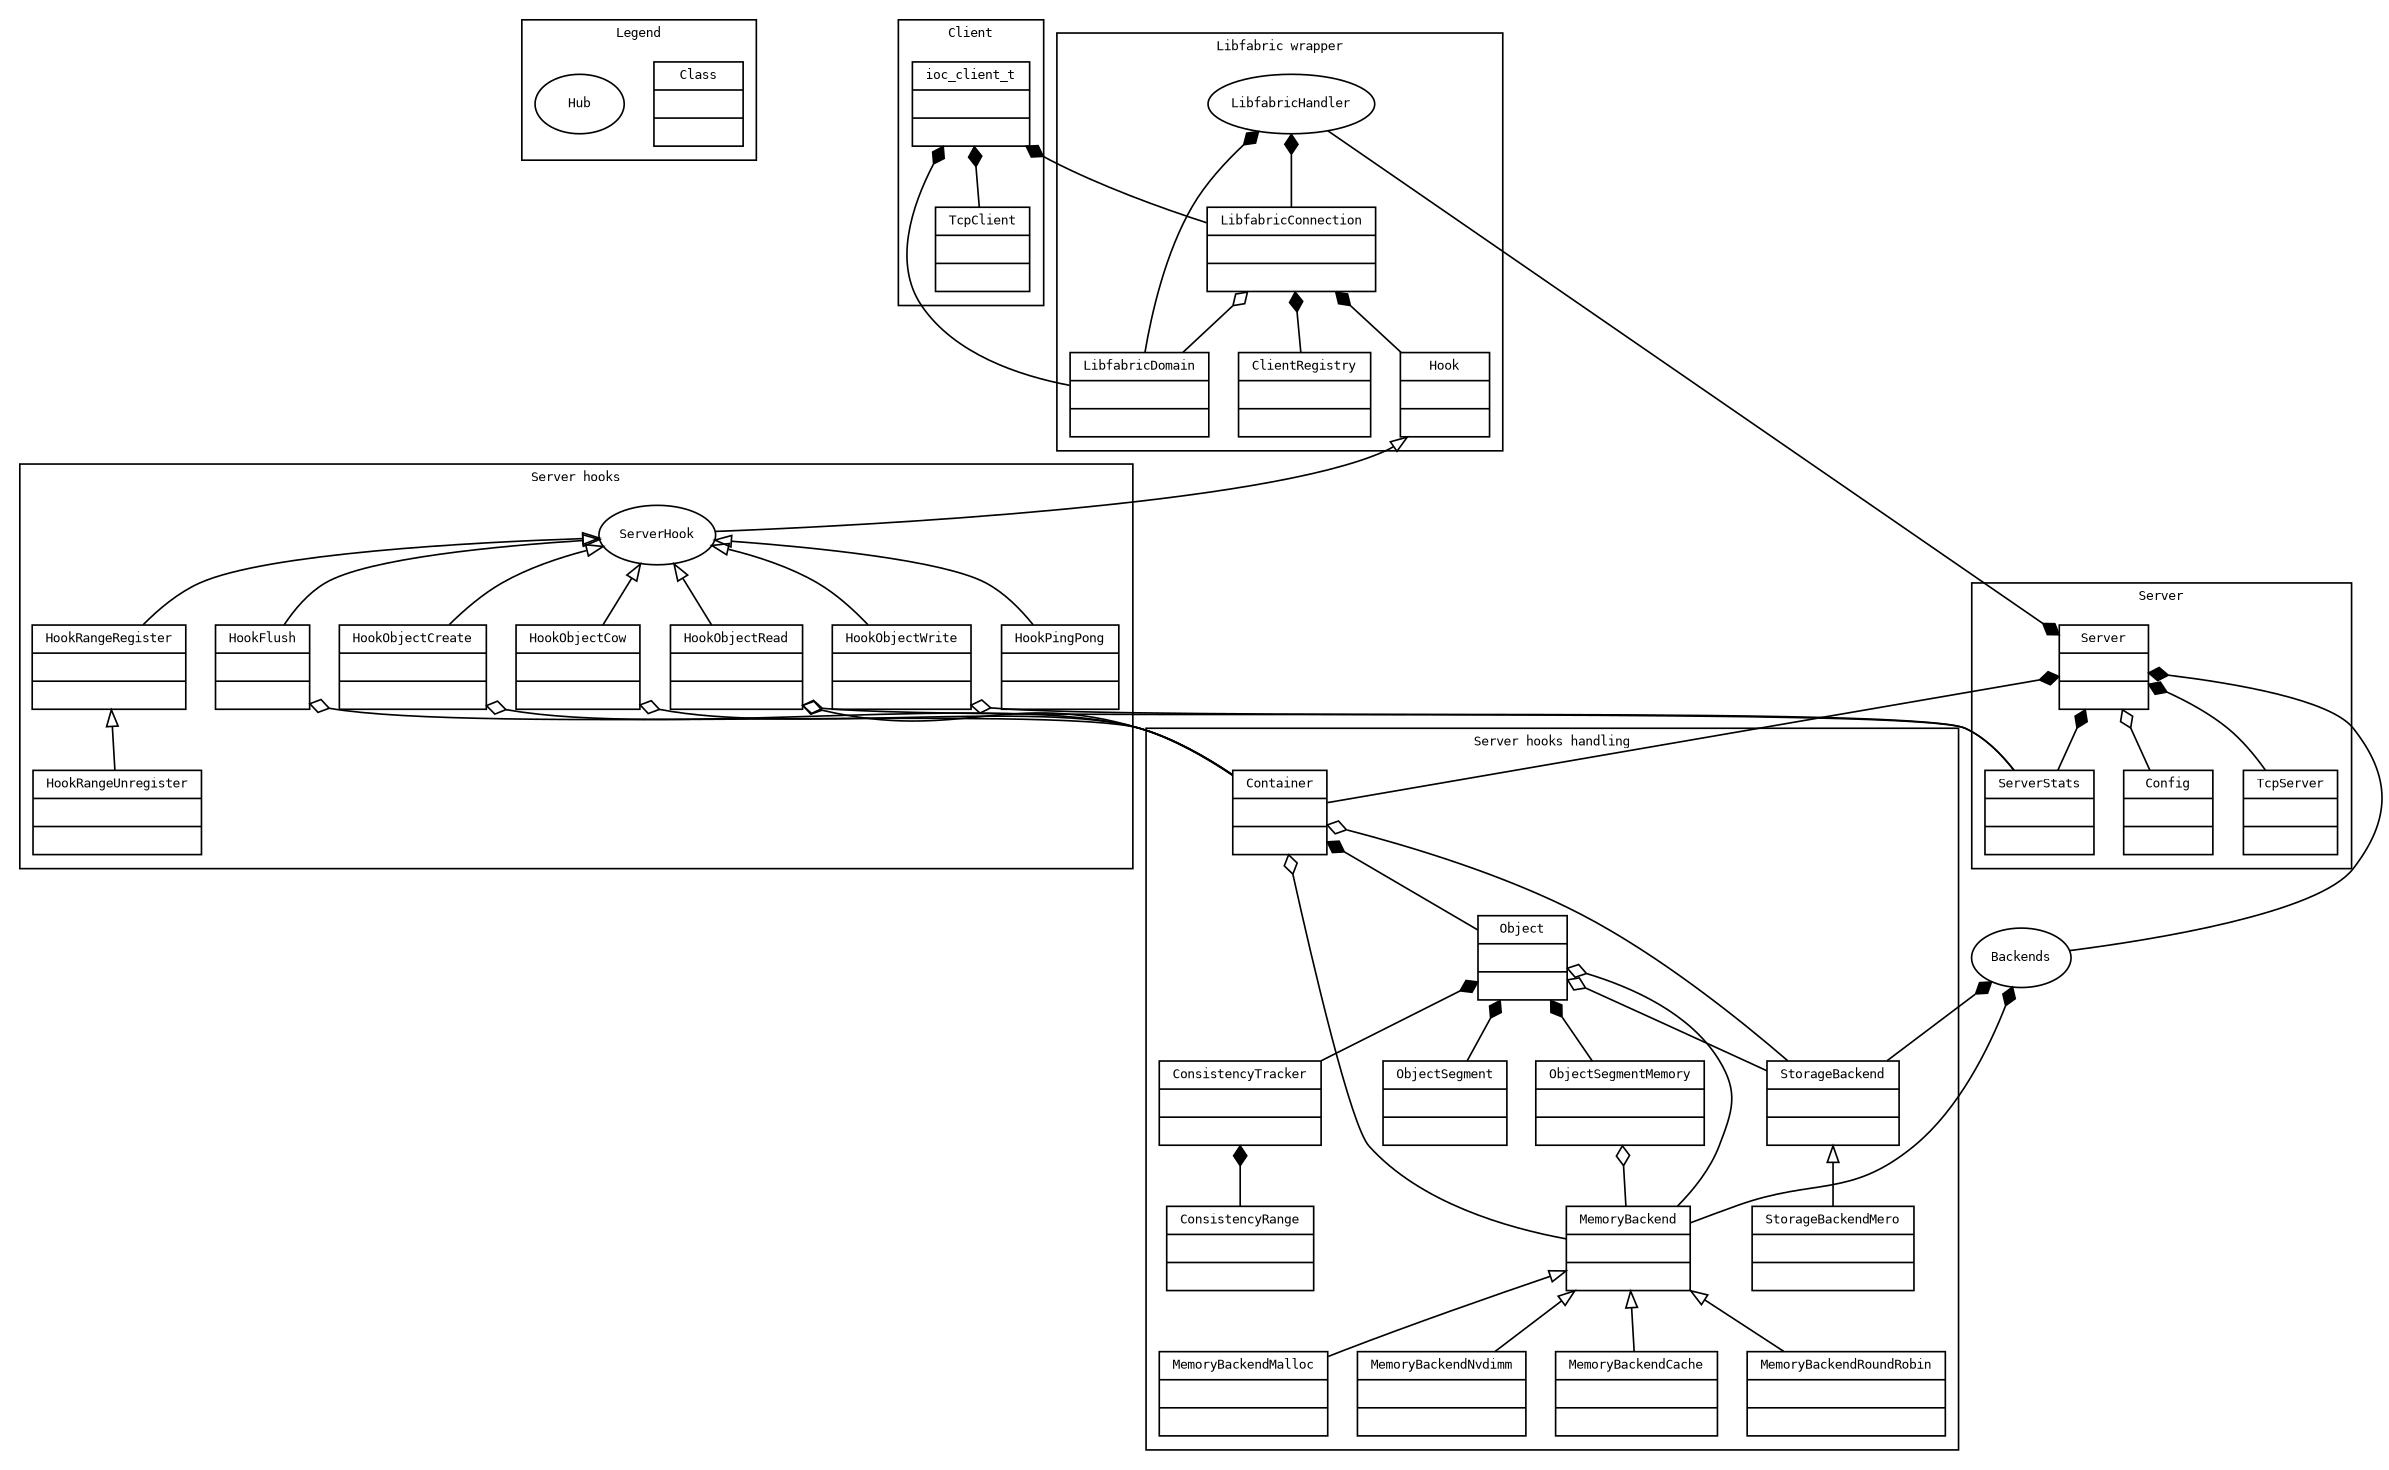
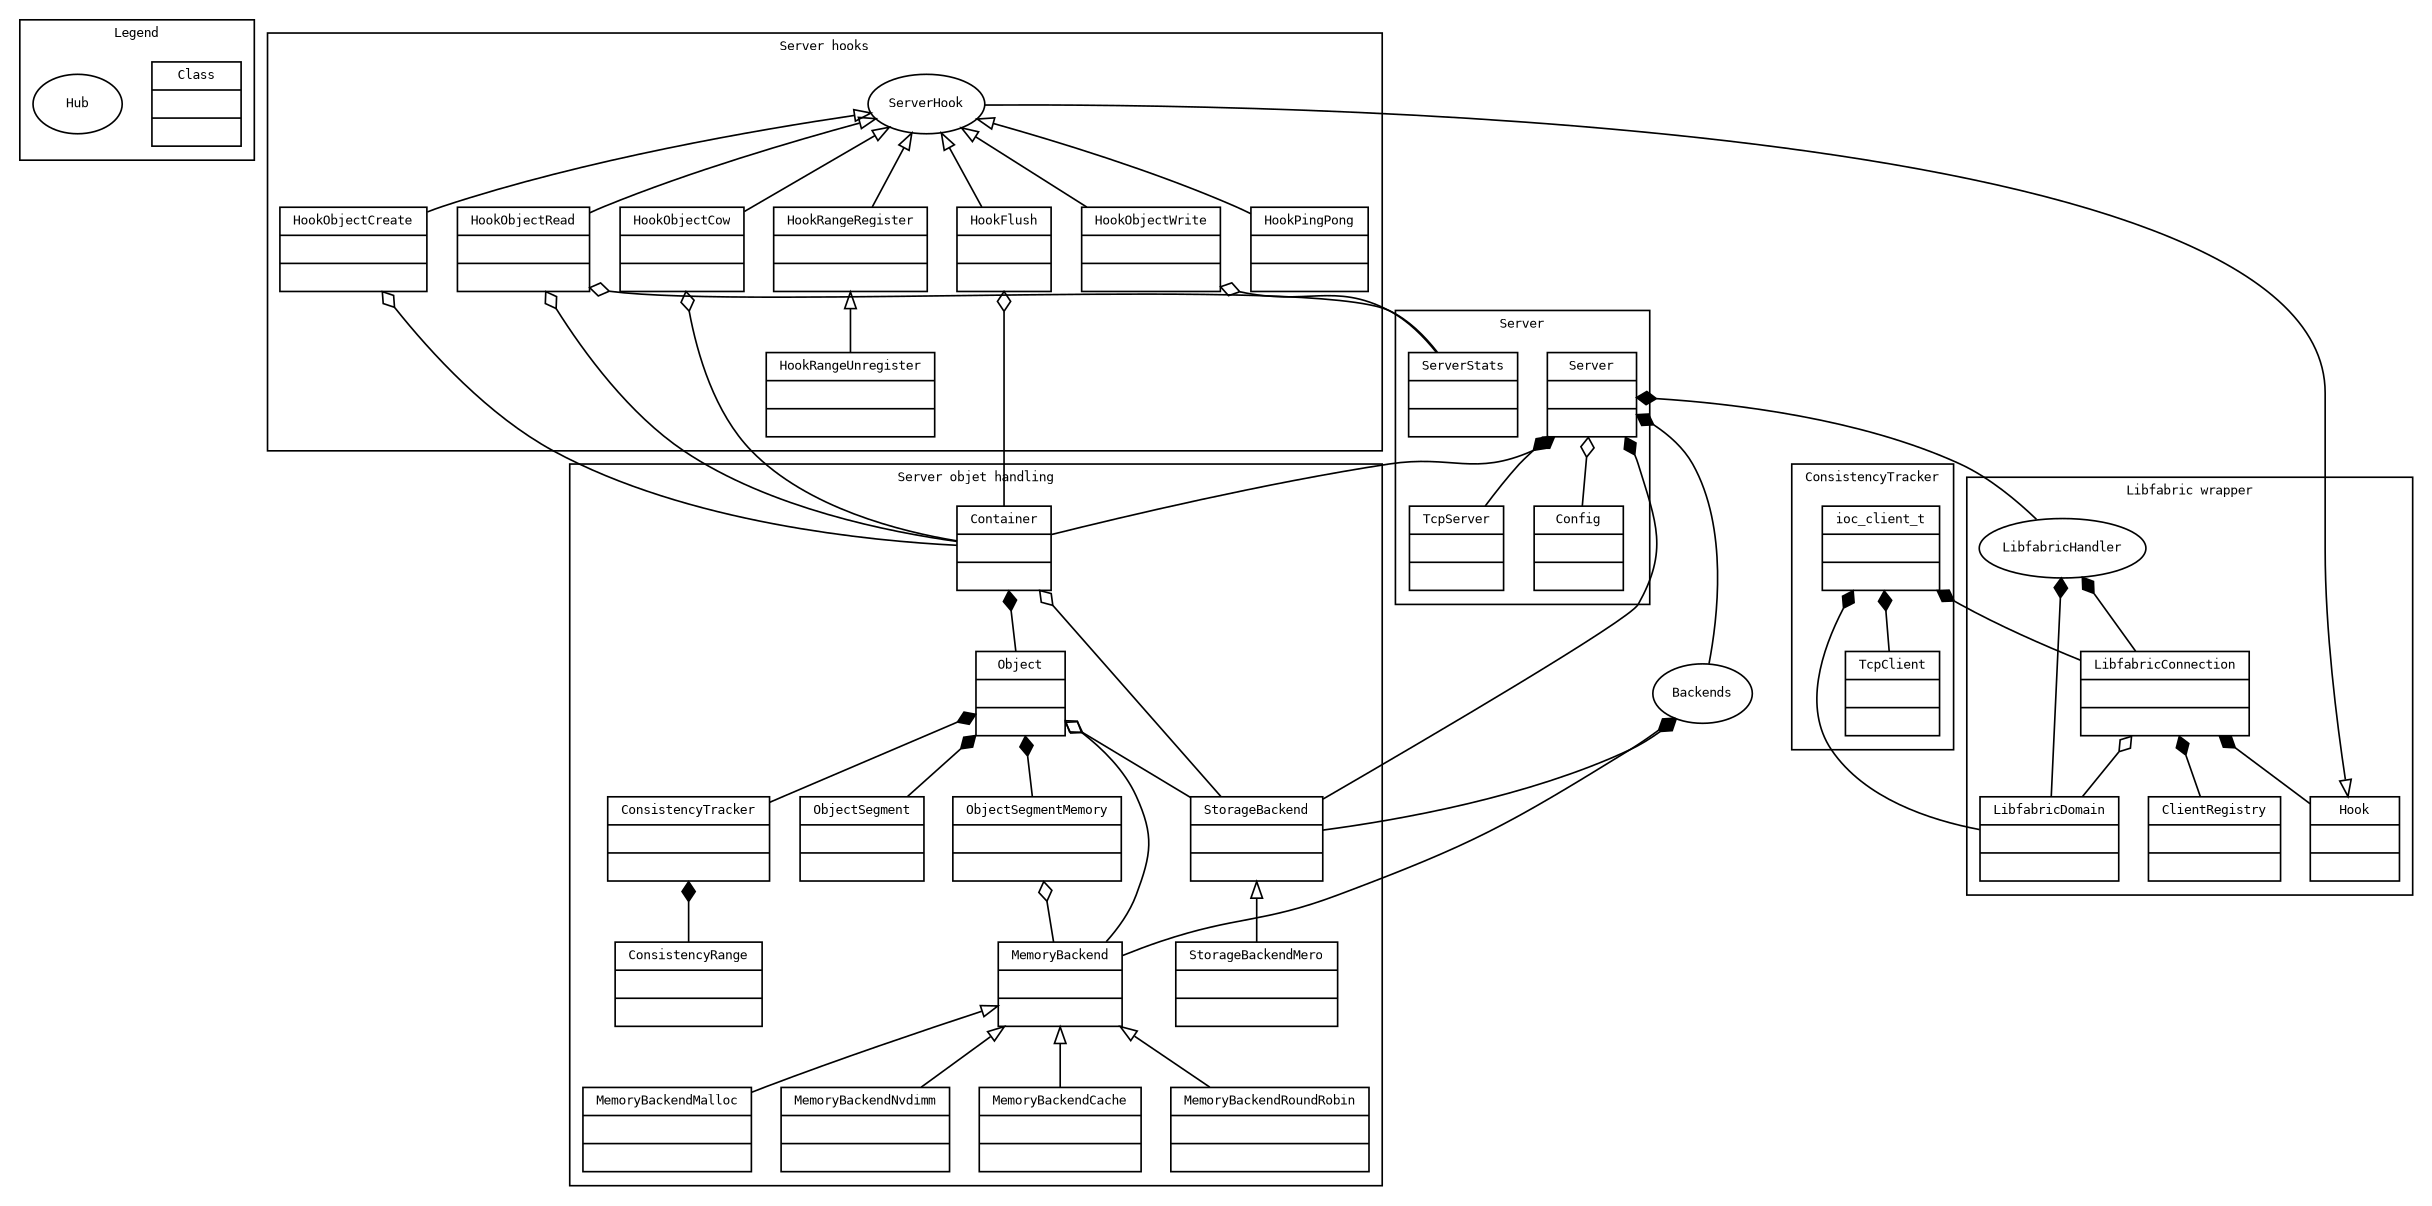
(971, 34) -> (1873, 478)
(1552, 742) -> (976, 478)
(2067, 749) -> (1549, 665)
(1356, 1118) -> none
